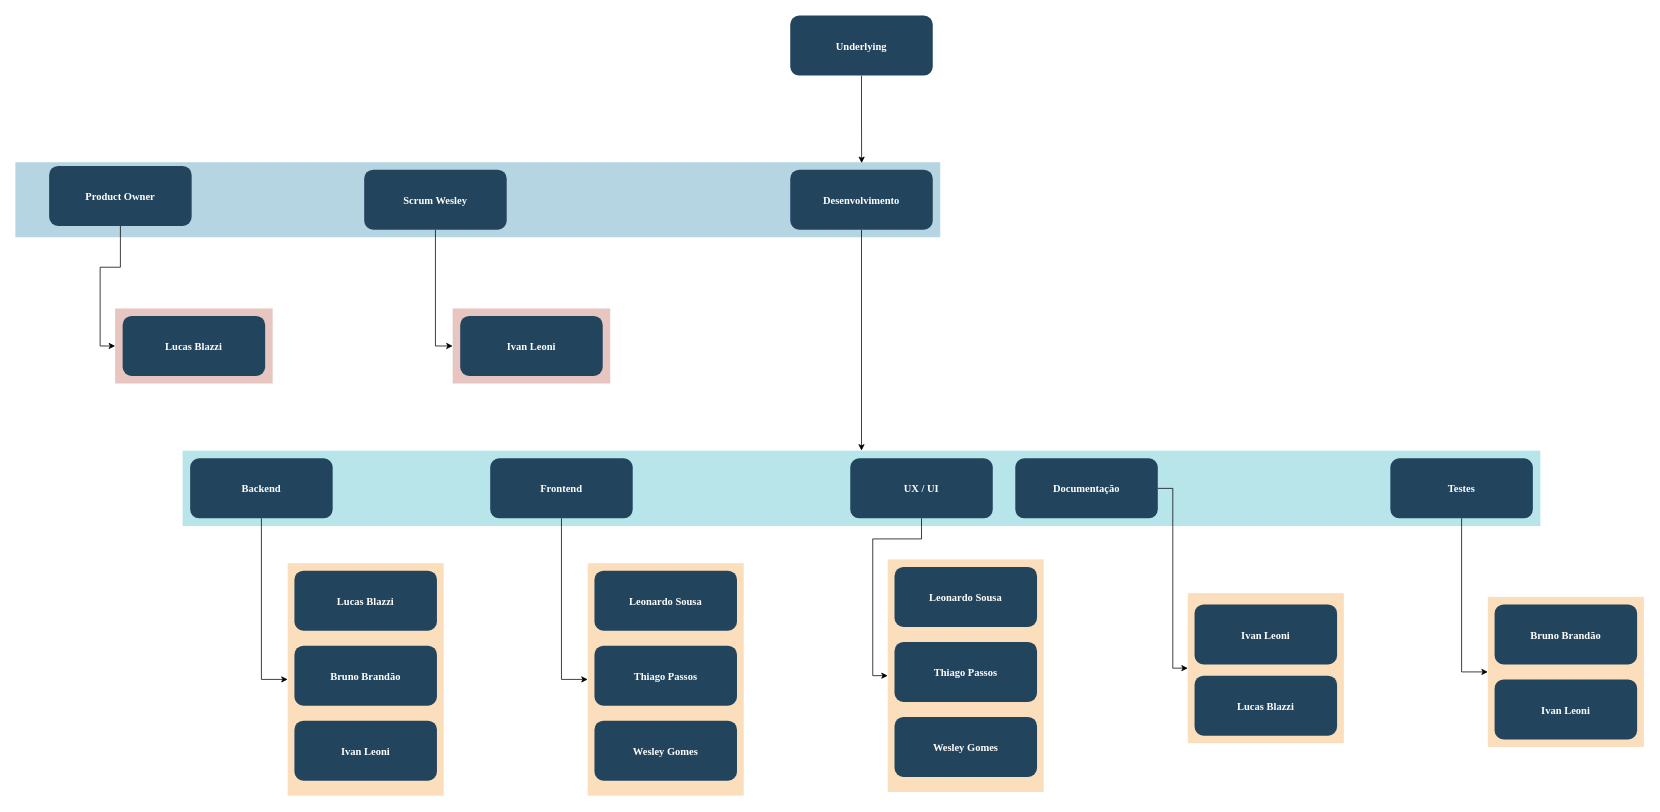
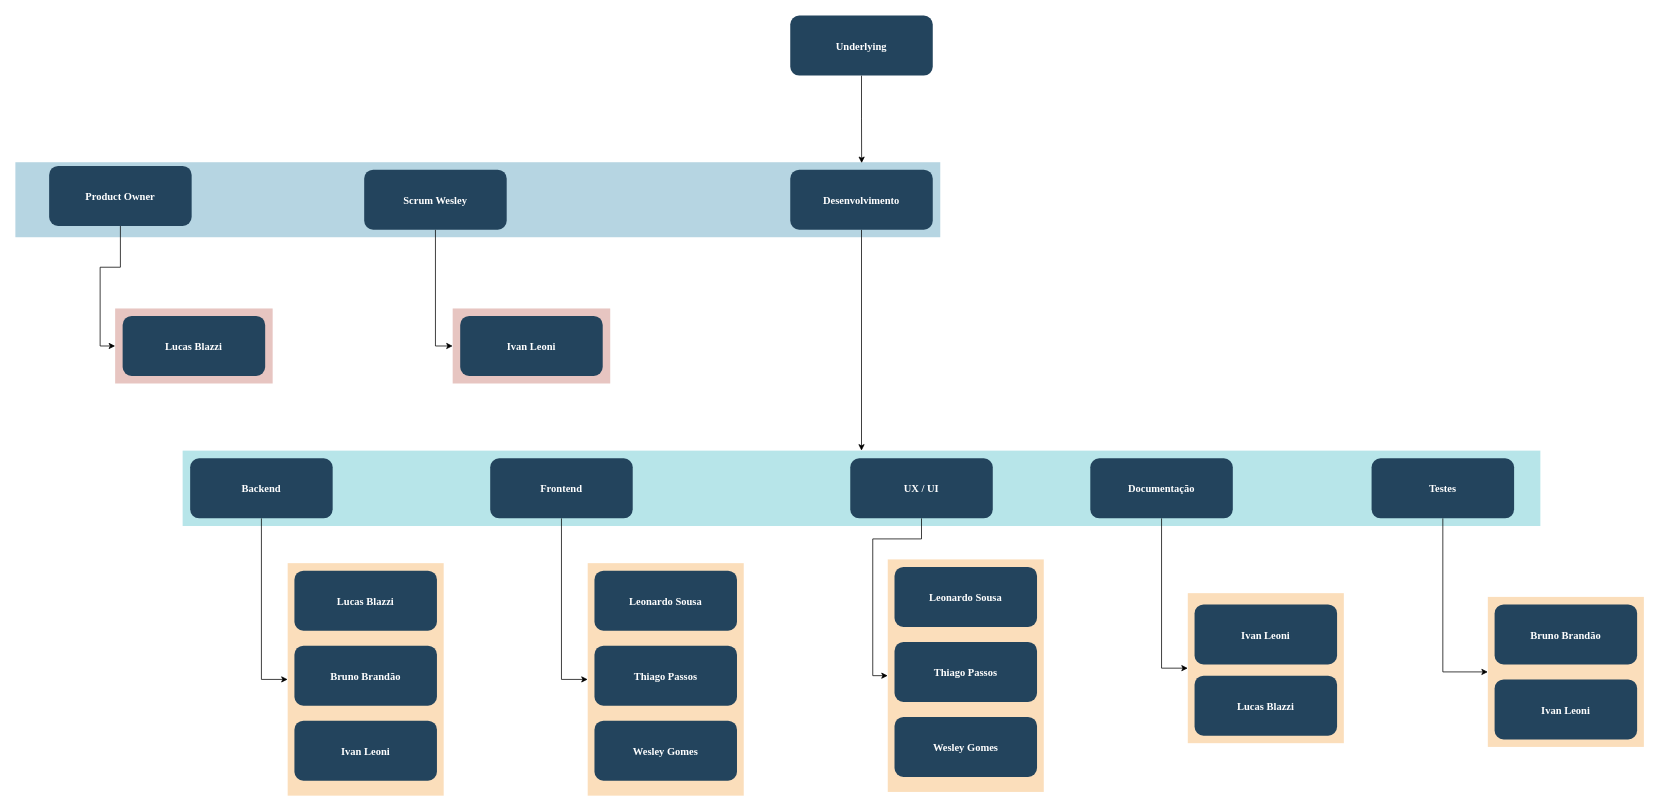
(1086, 488) -> (1161, 488)
(1461, 488) -> (1443, 488)
